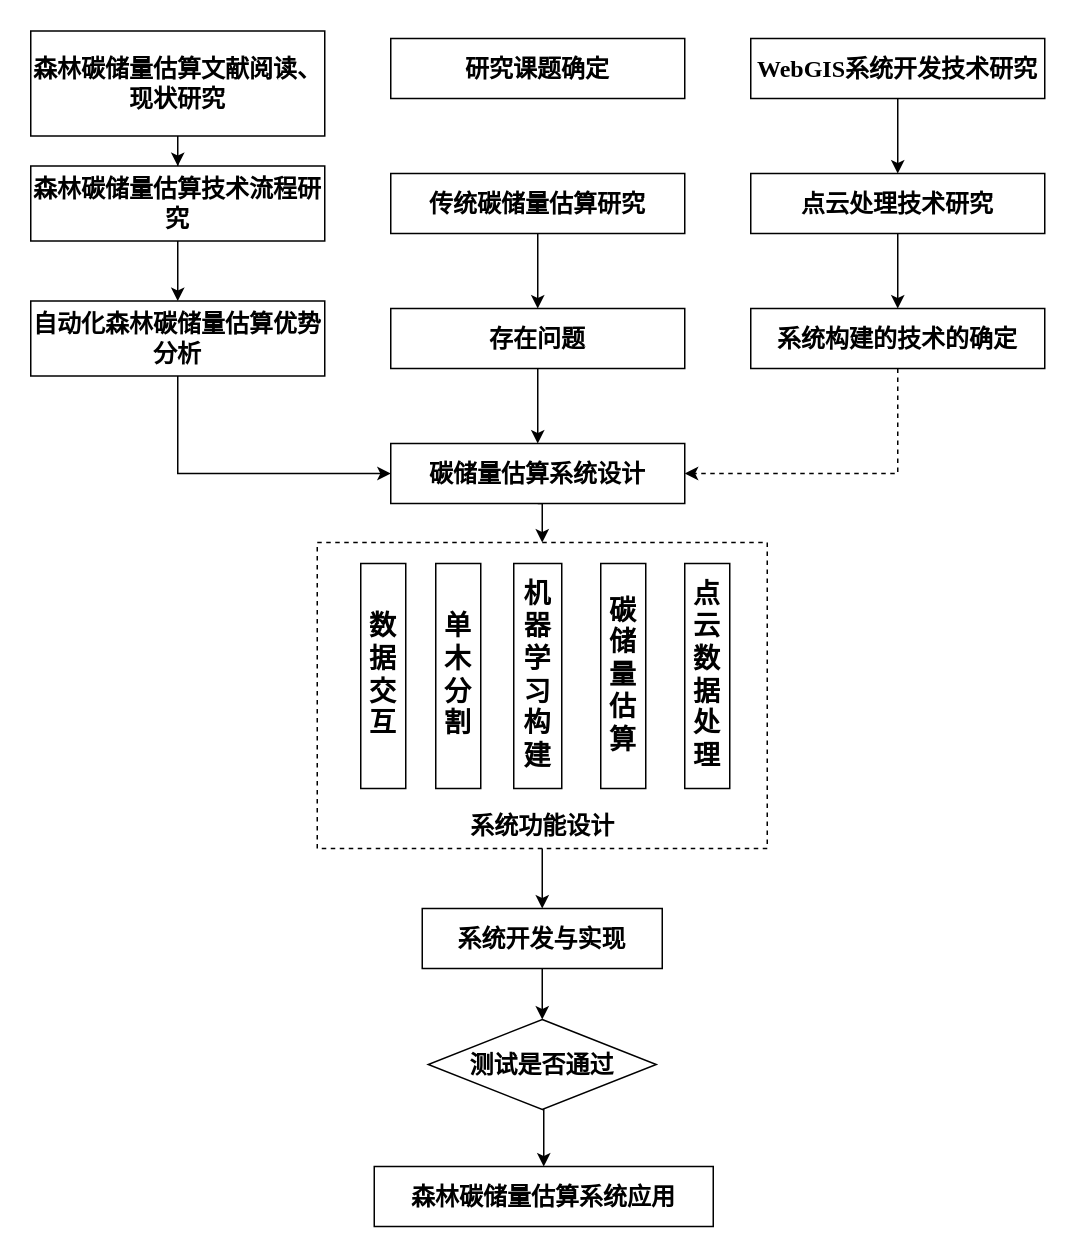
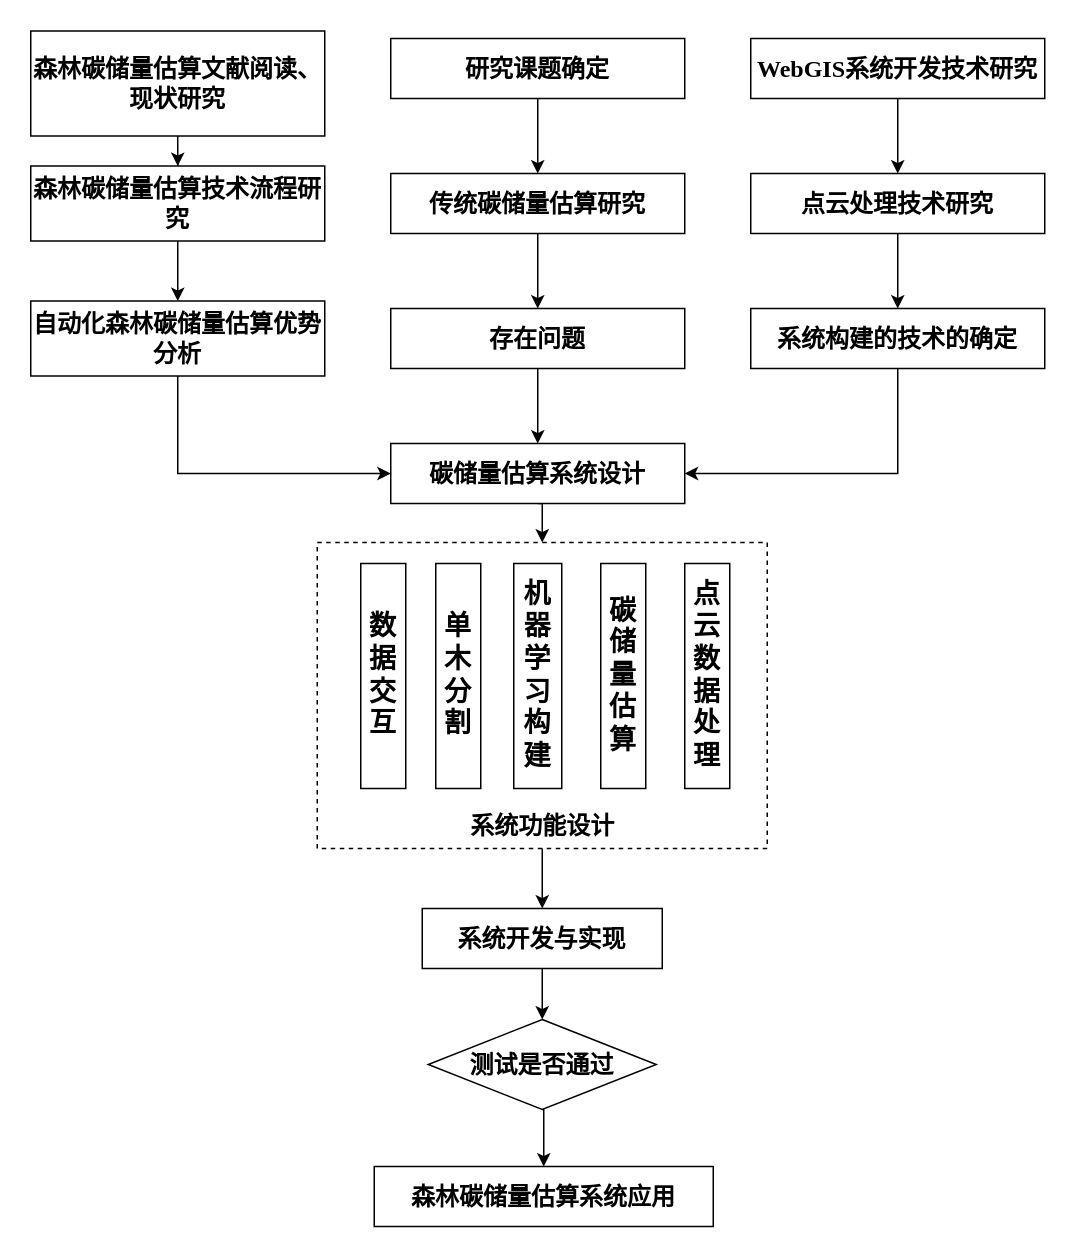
none -> (538, 130)
(848, 473) -> (848, 473)
